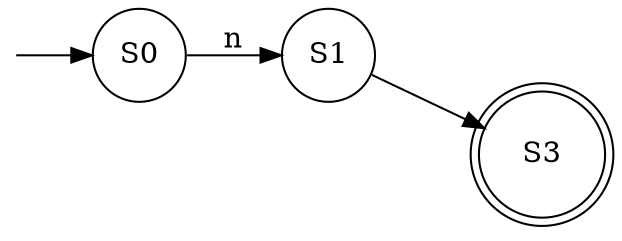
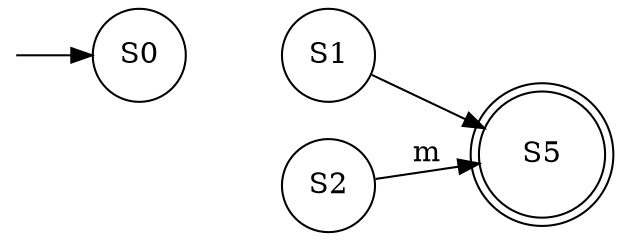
(224, 55) -> none
(542, 155) -> (542, 155)
none -> (328, 186)
